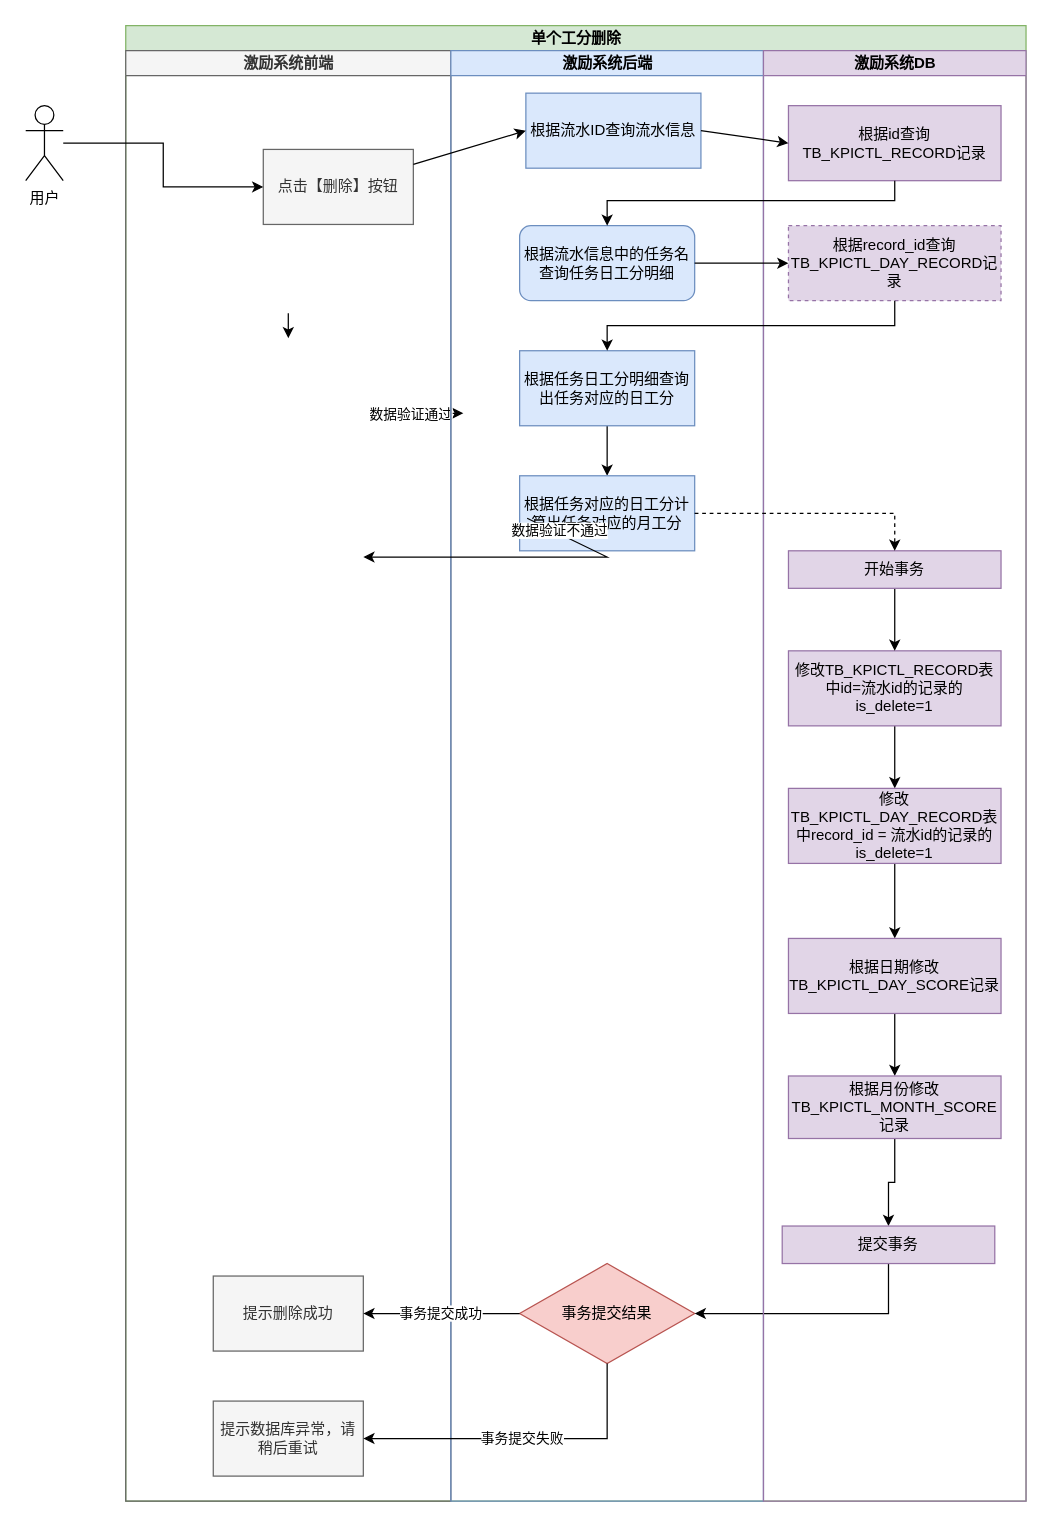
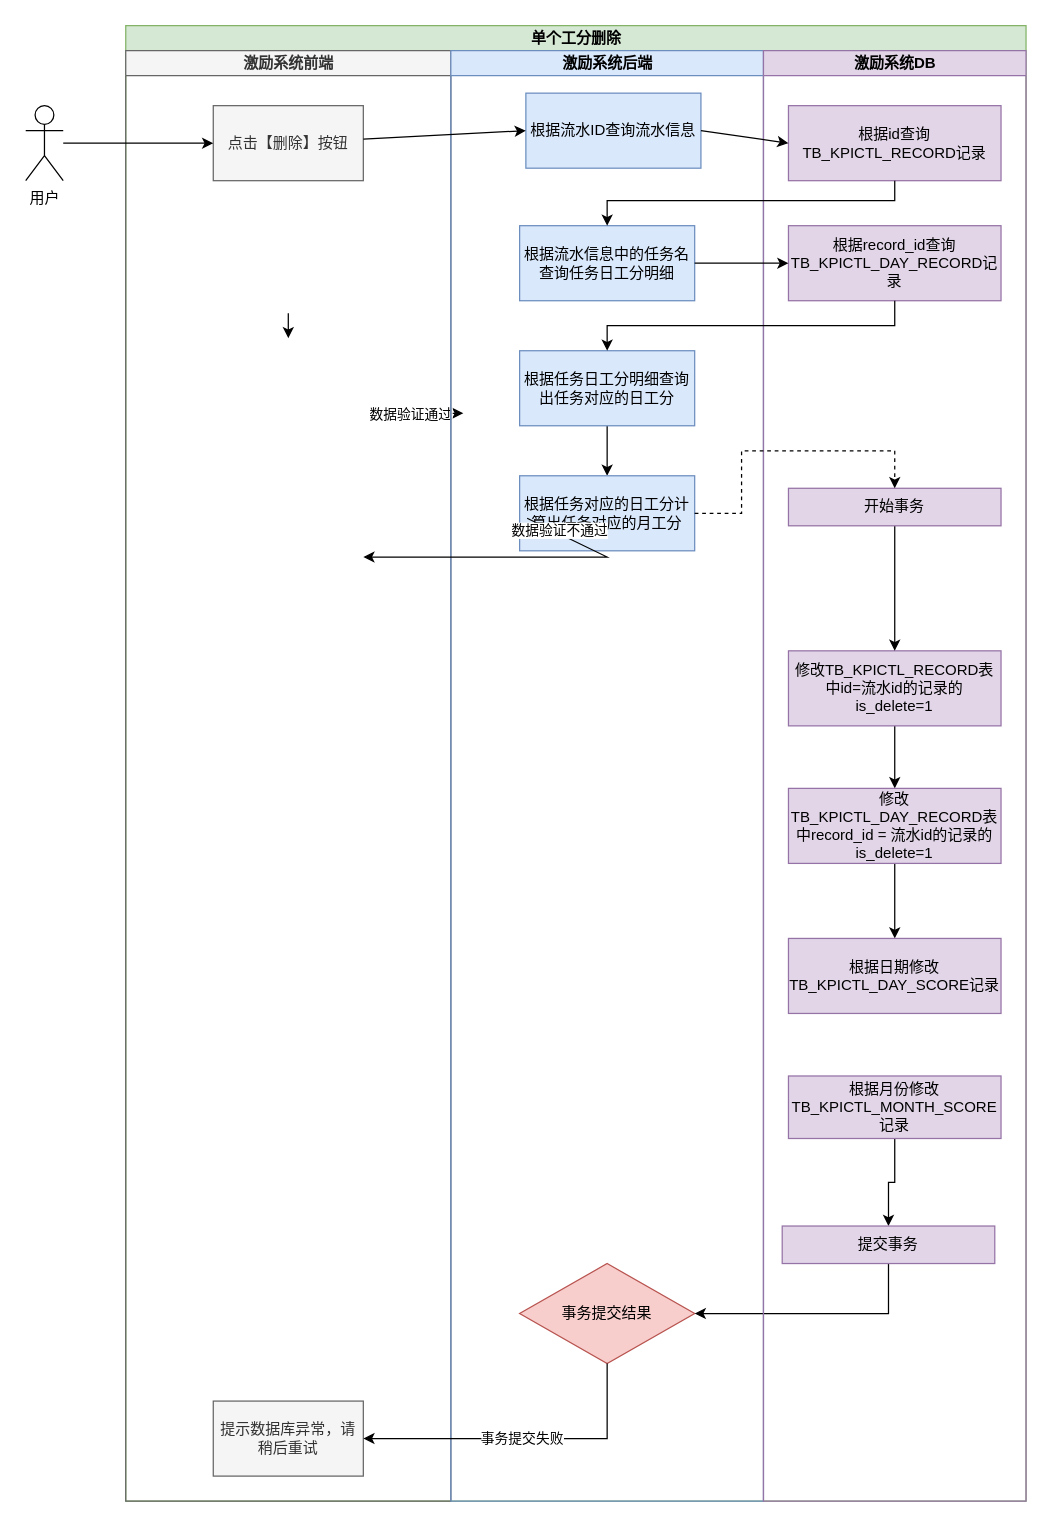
(338, 187) -> (288, 143)
(607, 263) -> (607, 263)
(894, 263) -> (894, 263)
(894, 569) -> (894, 507)
(894, 1040) -> none
(288, 1313) -> none
(445, 1313) -> none
